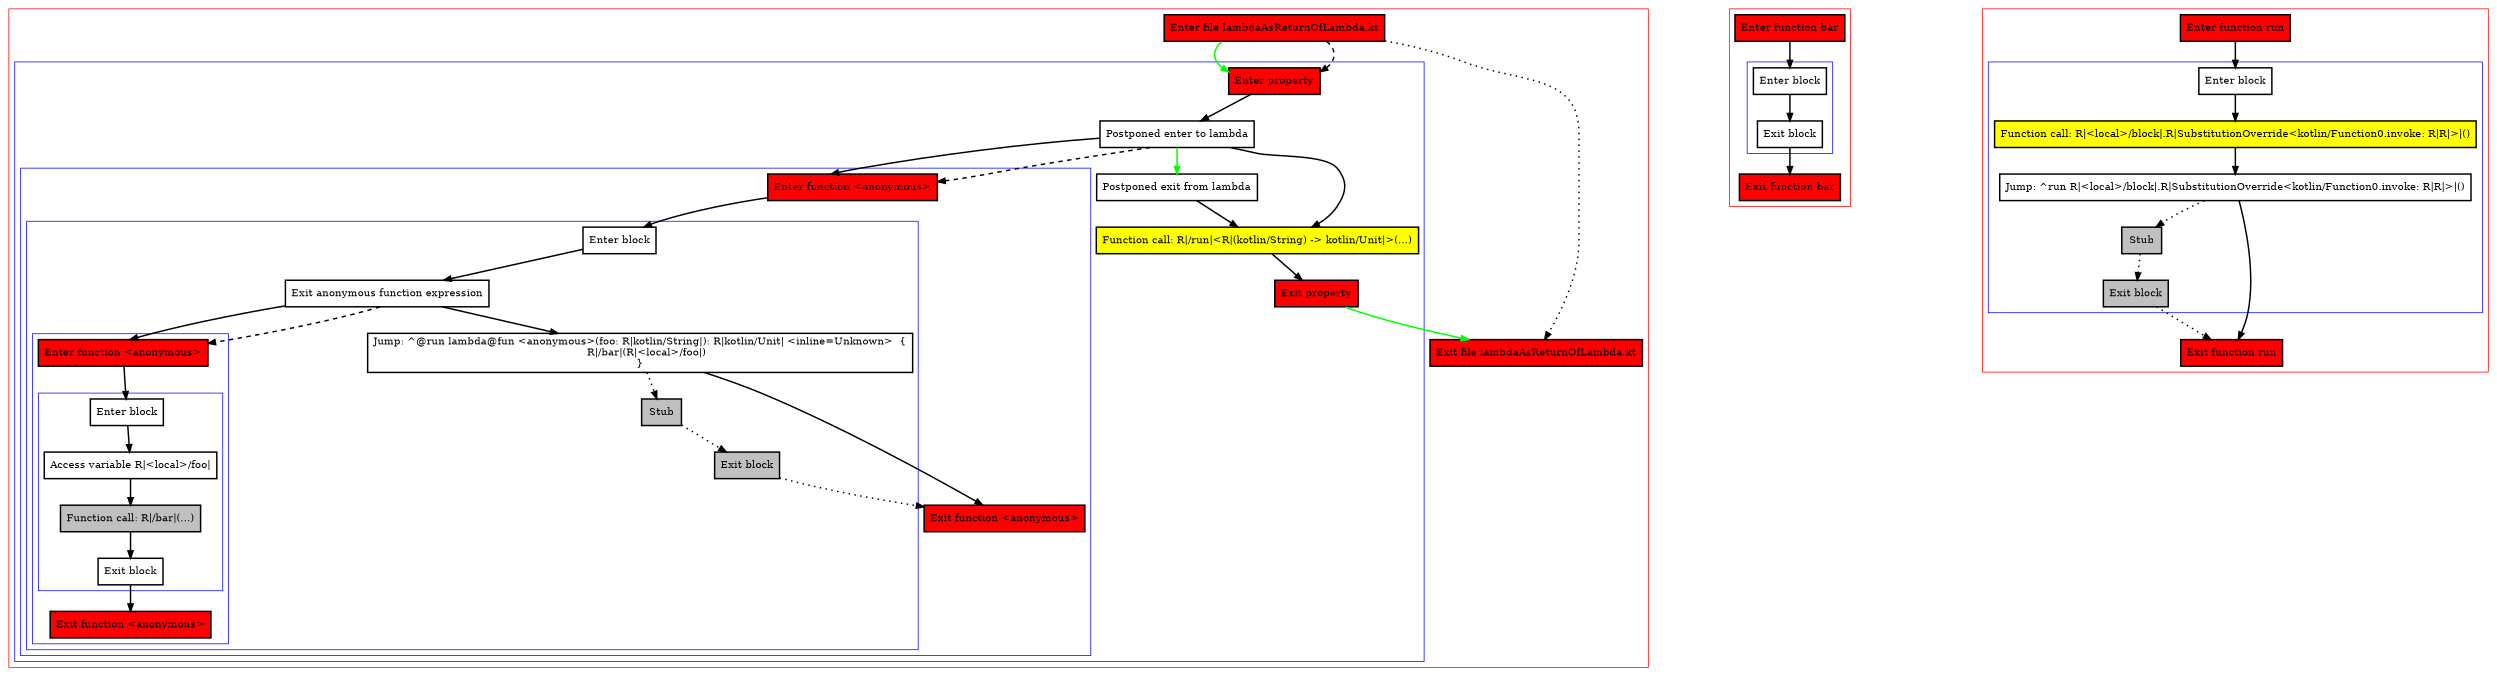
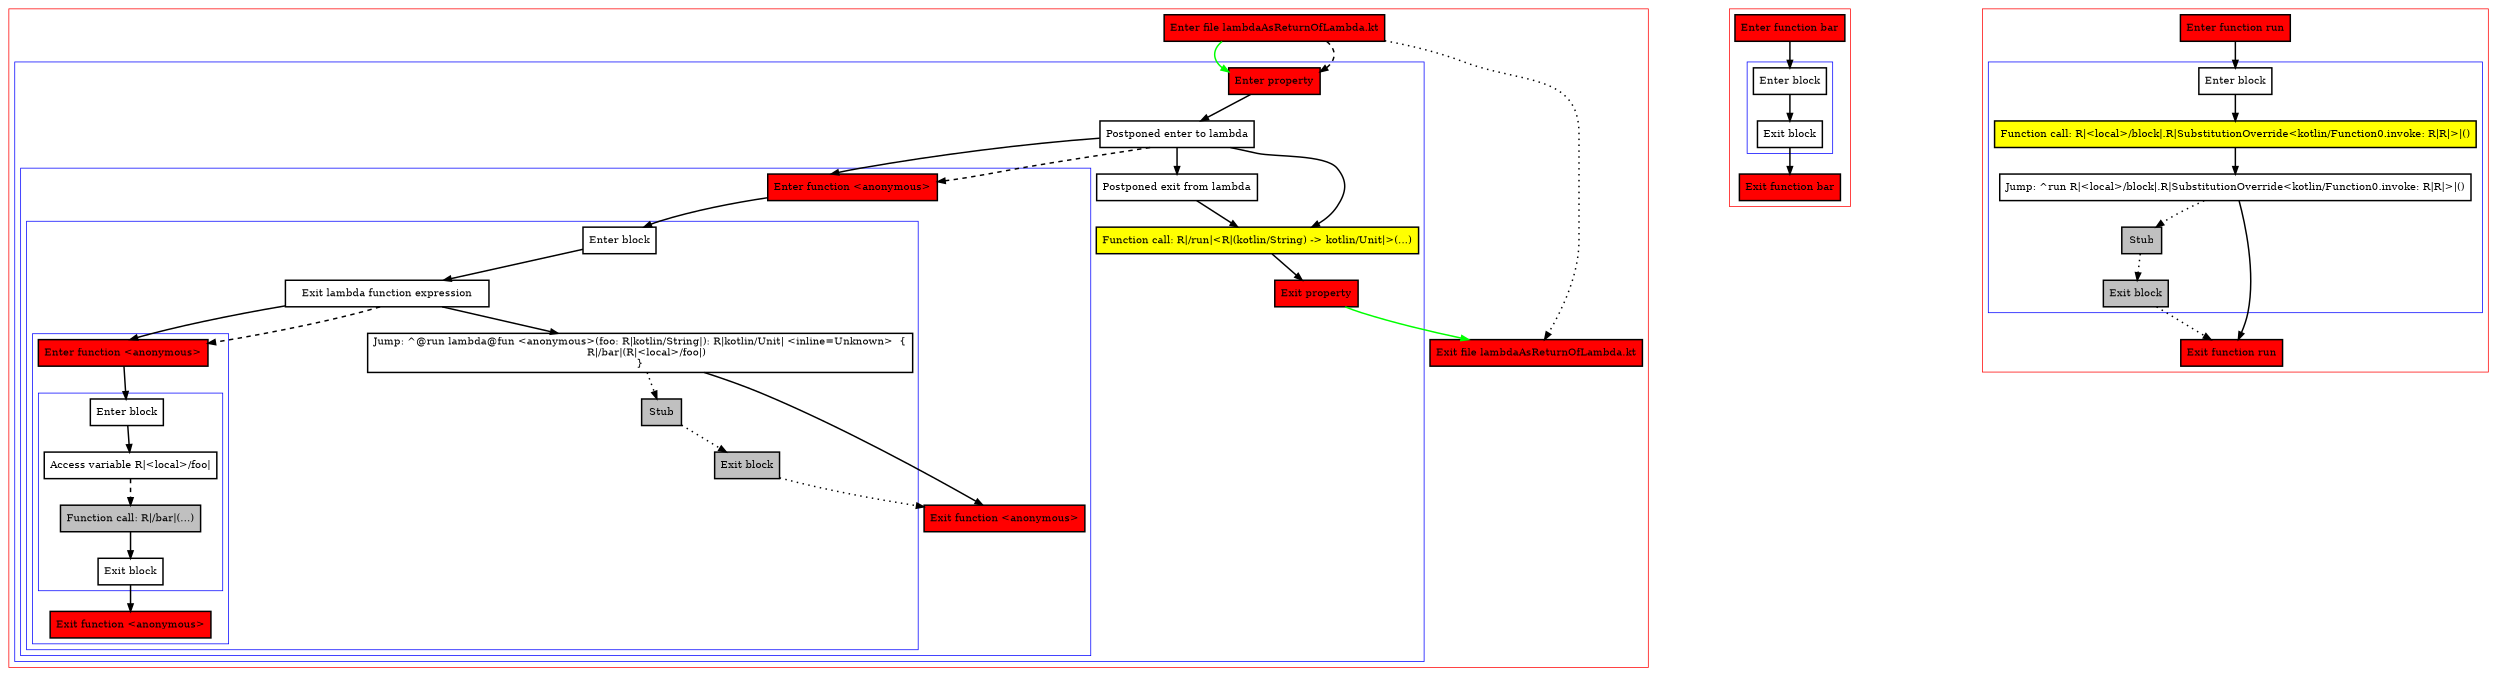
(1177, 157) -> (1177, 157)
(387, 294) -> (387, 294)
(131, 488) -> (131, 488)
